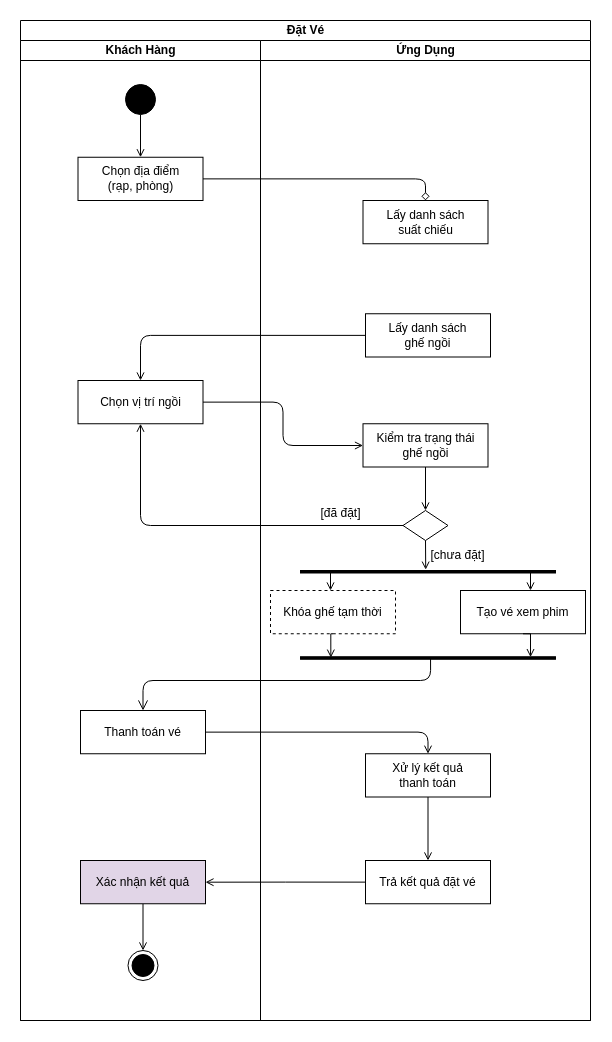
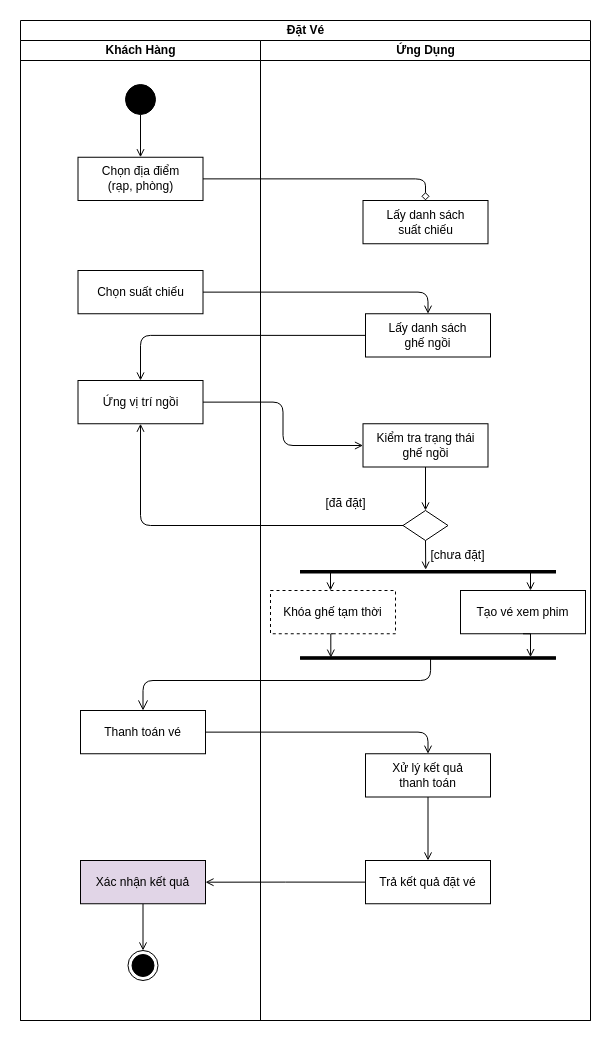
none -> (141, 292)
none -> (320, 292)
(141, 403) -> (141, 403)
(341, 514) -> (346, 504)
